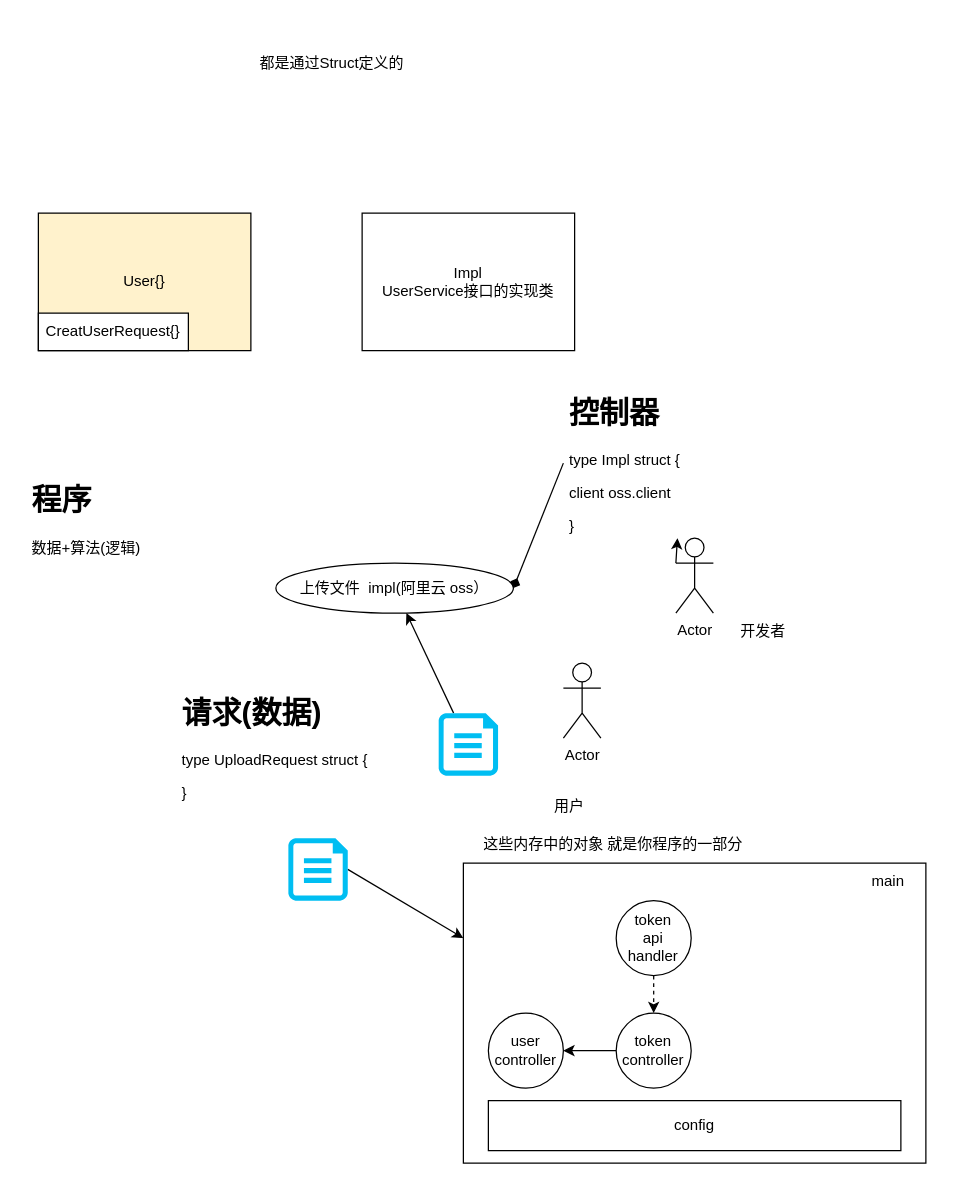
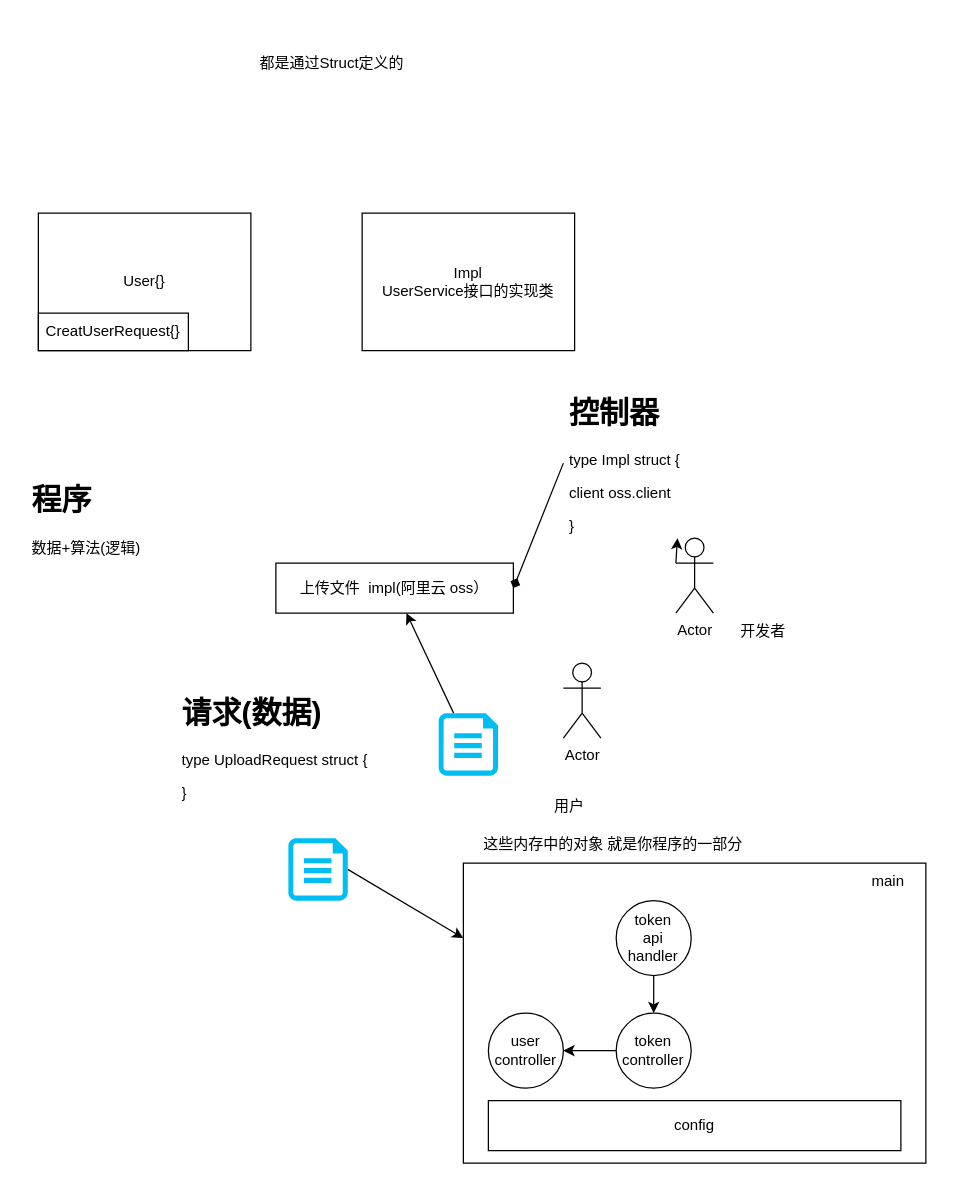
(144, 282) -> (144, 282)
(394, 588) -> (394, 588)
(653, 991) -> (653, 991)
